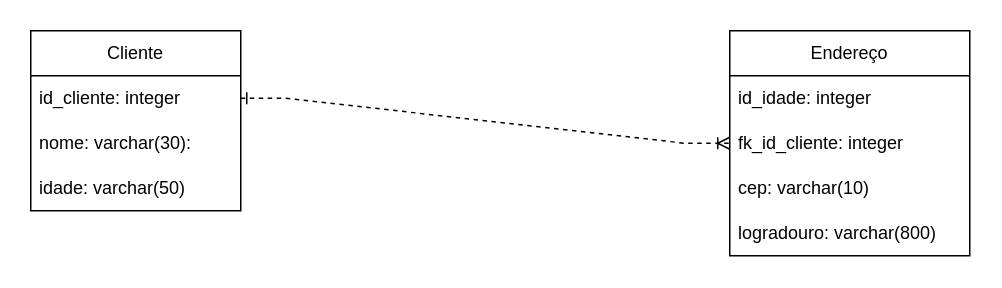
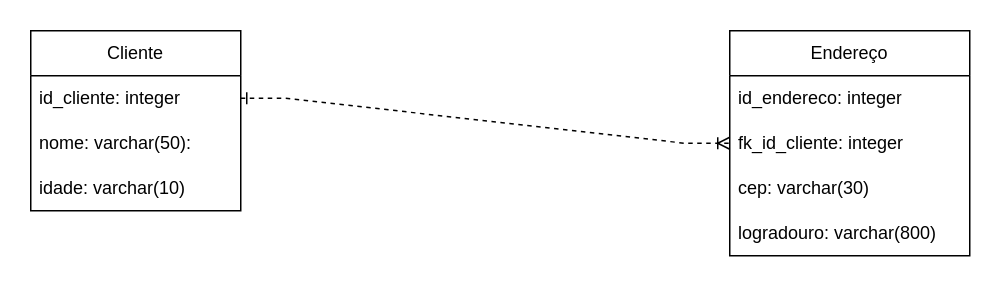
(813, 98) -> (830, 98)
(123, 143) -> (123, 143)
(123, 188) -> (123, 188)
(815, 188) -> (815, 188)
